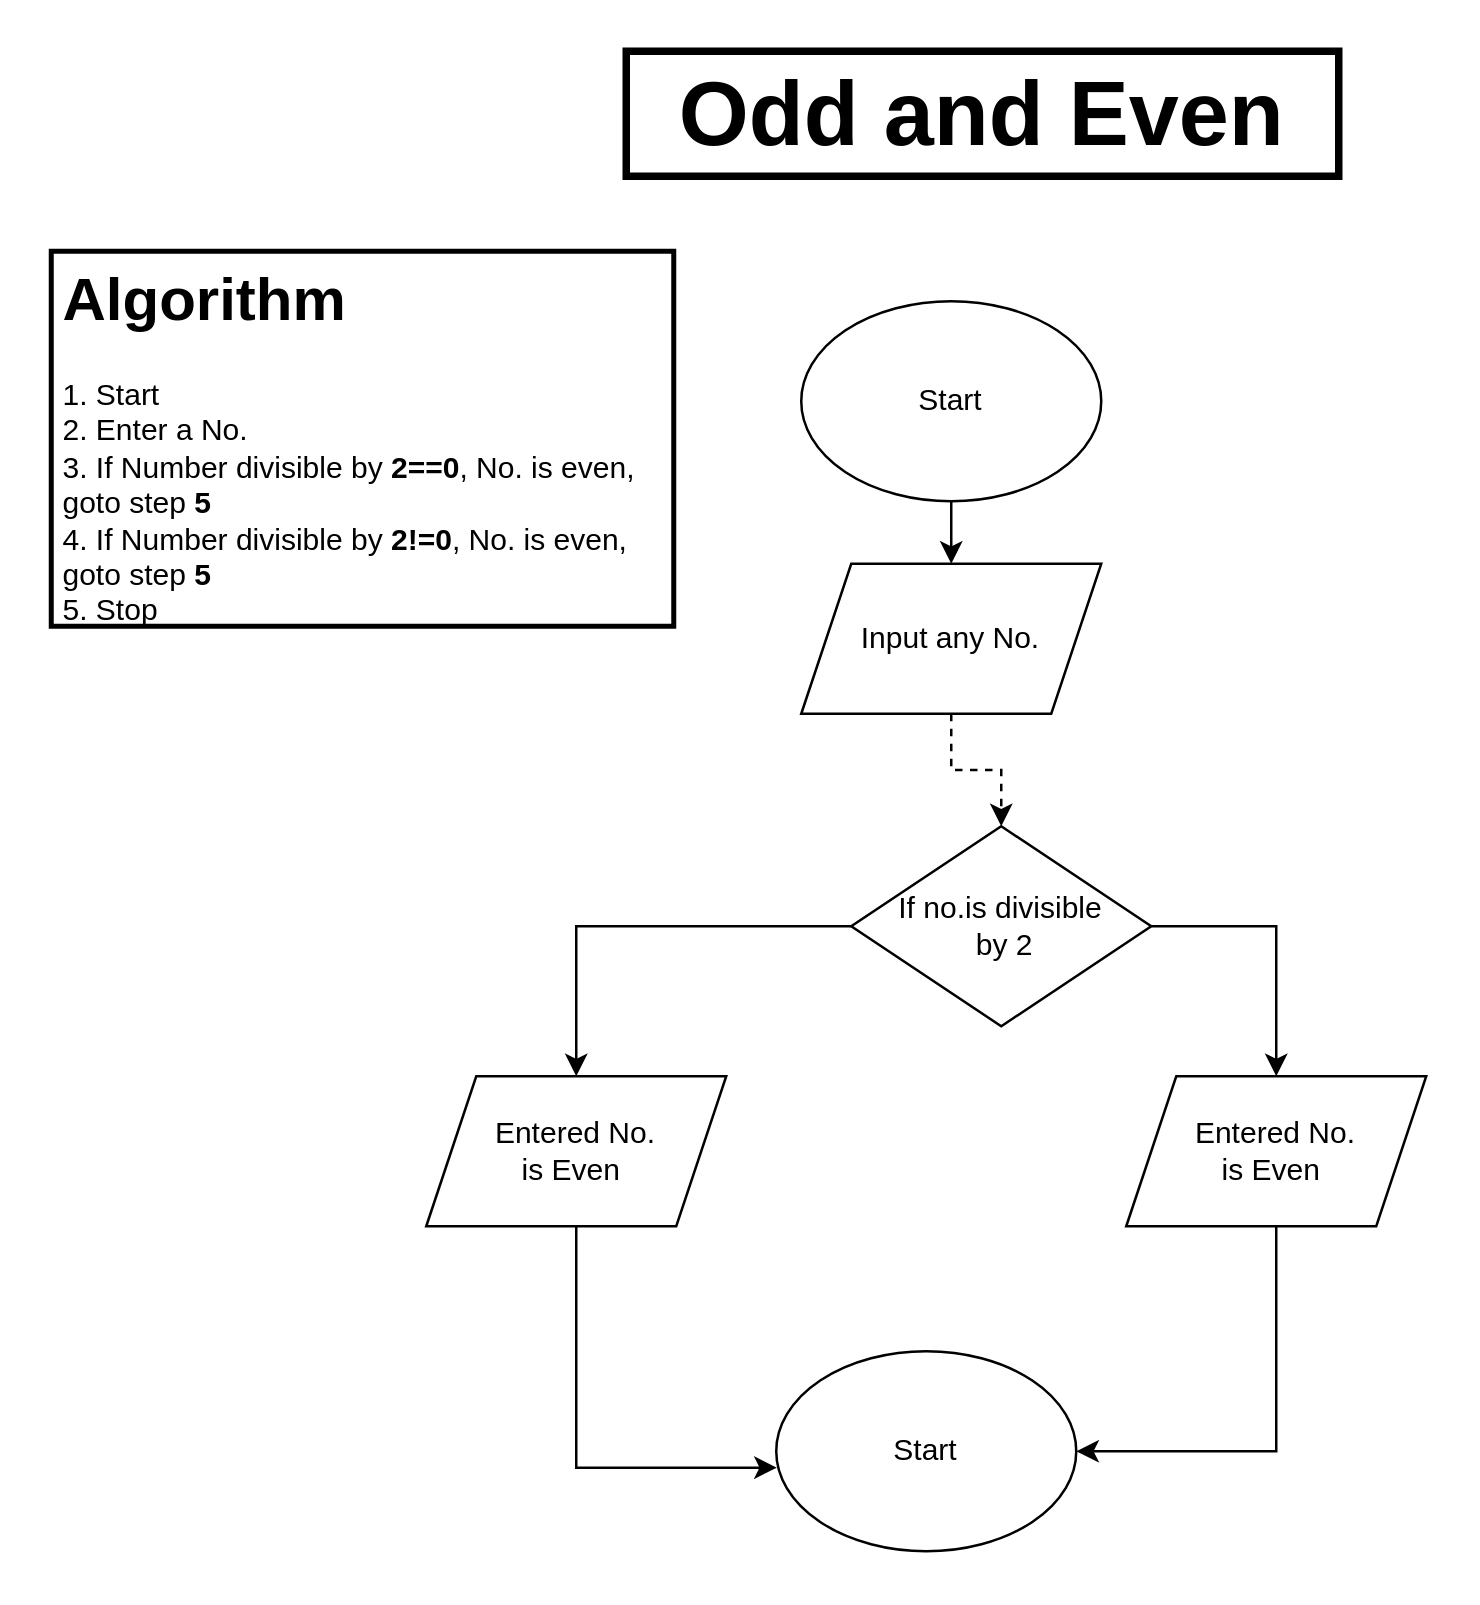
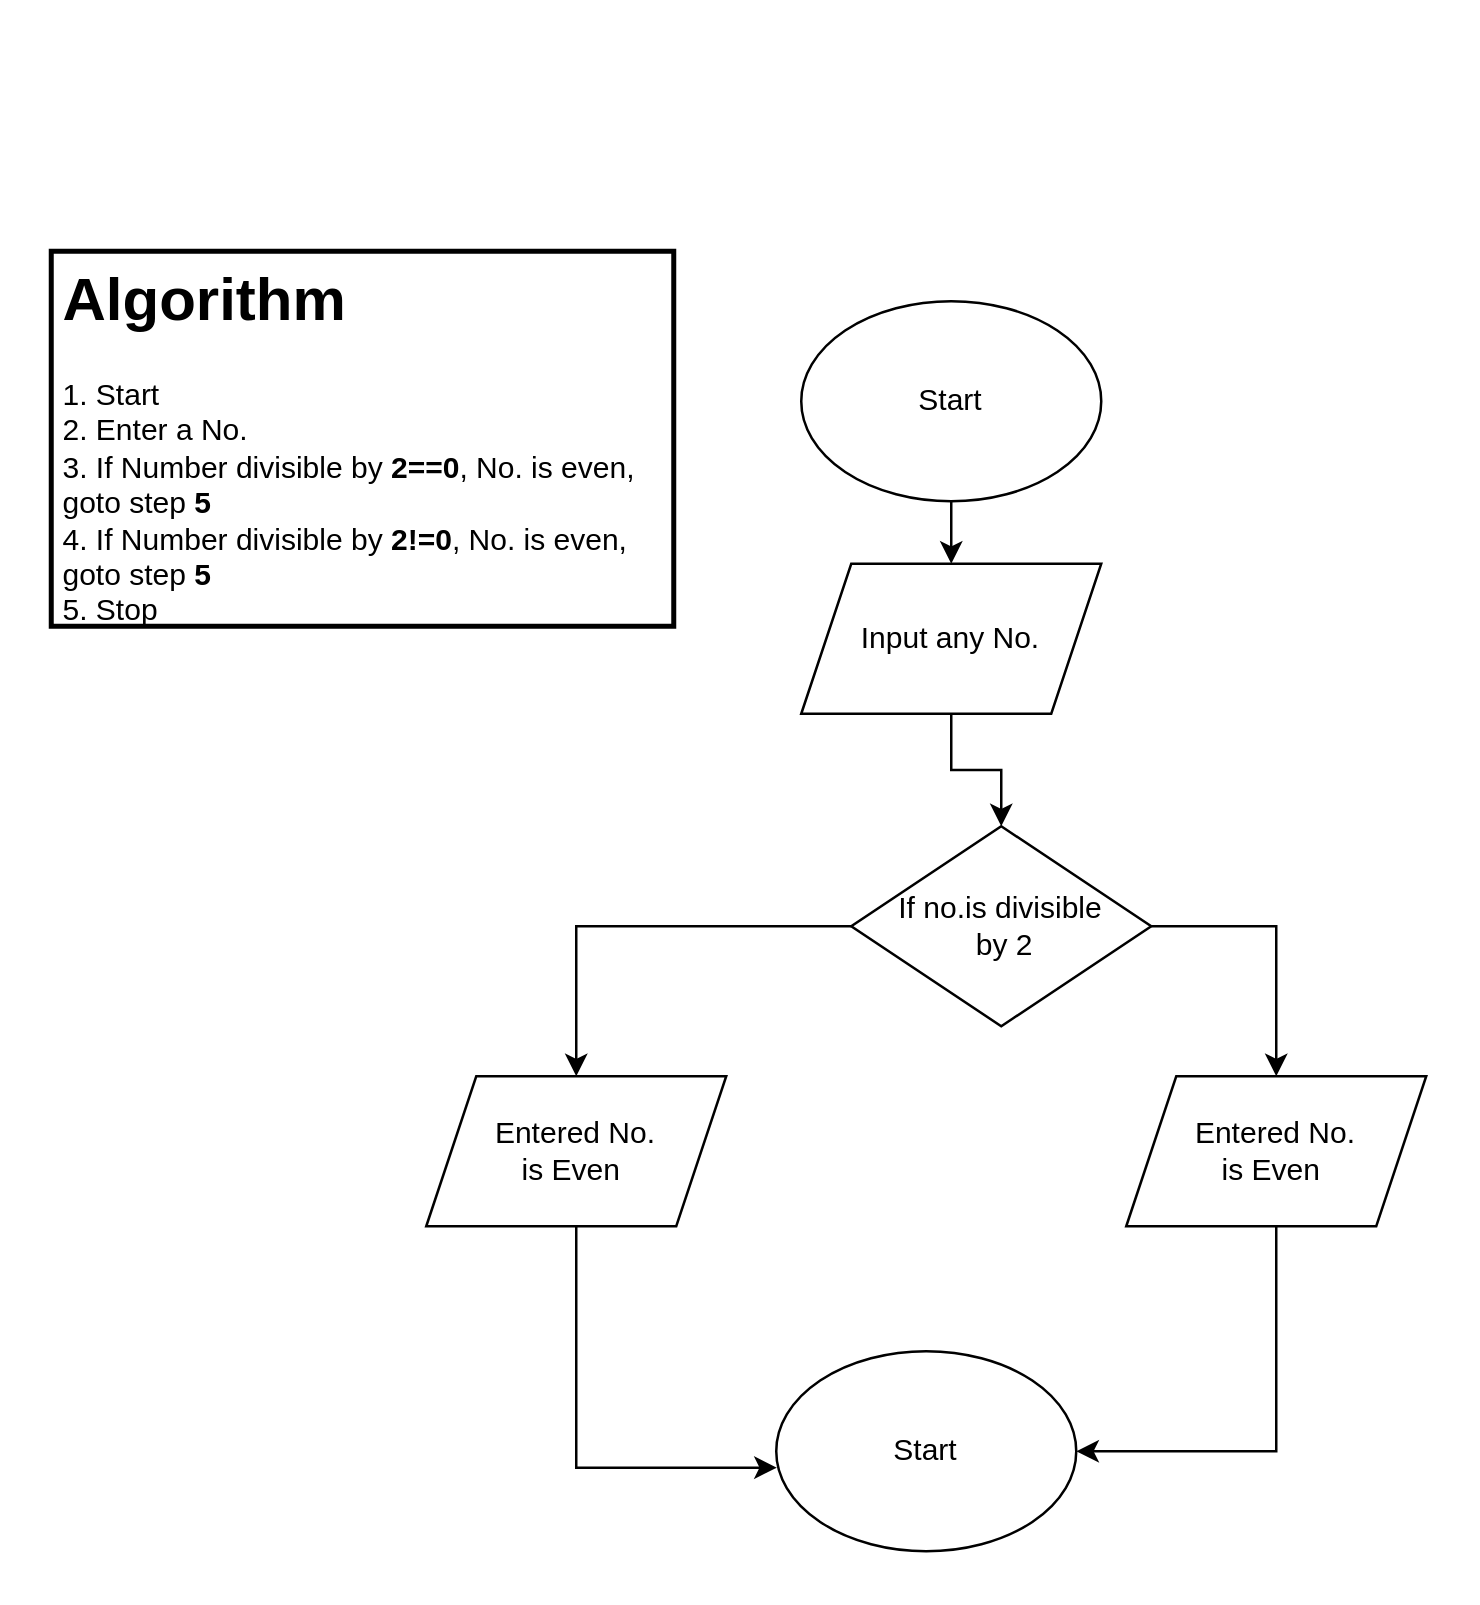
(983, 114) -> none
(970, 770) -> (970, 770)
